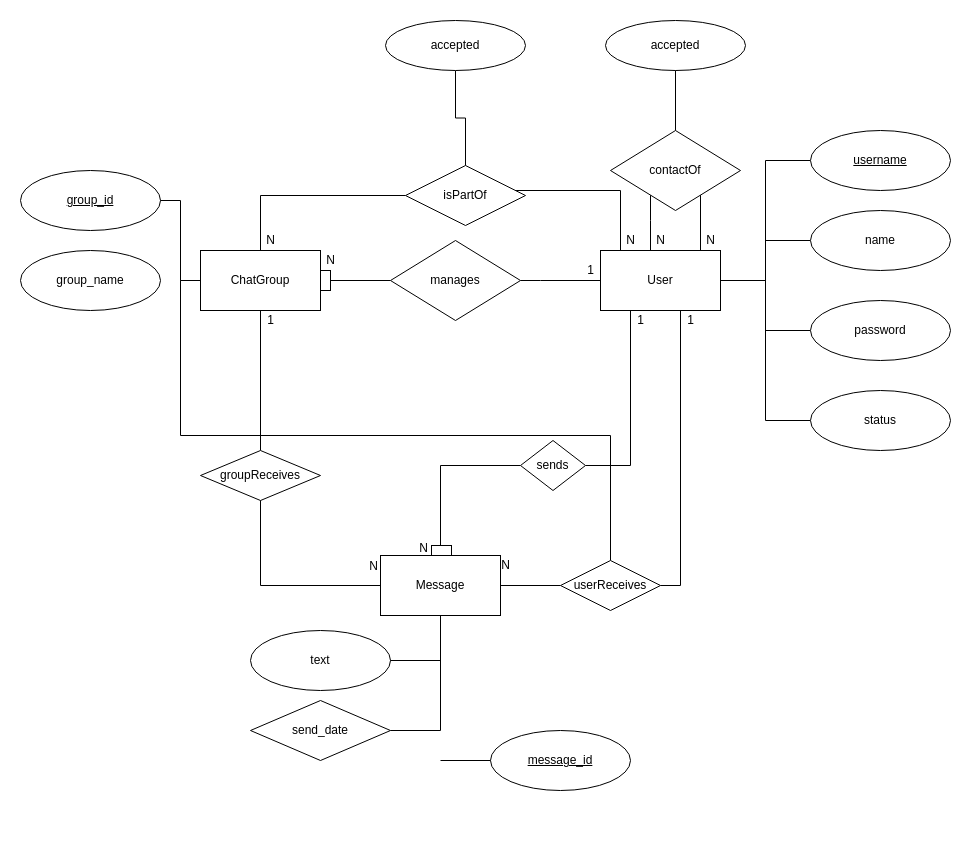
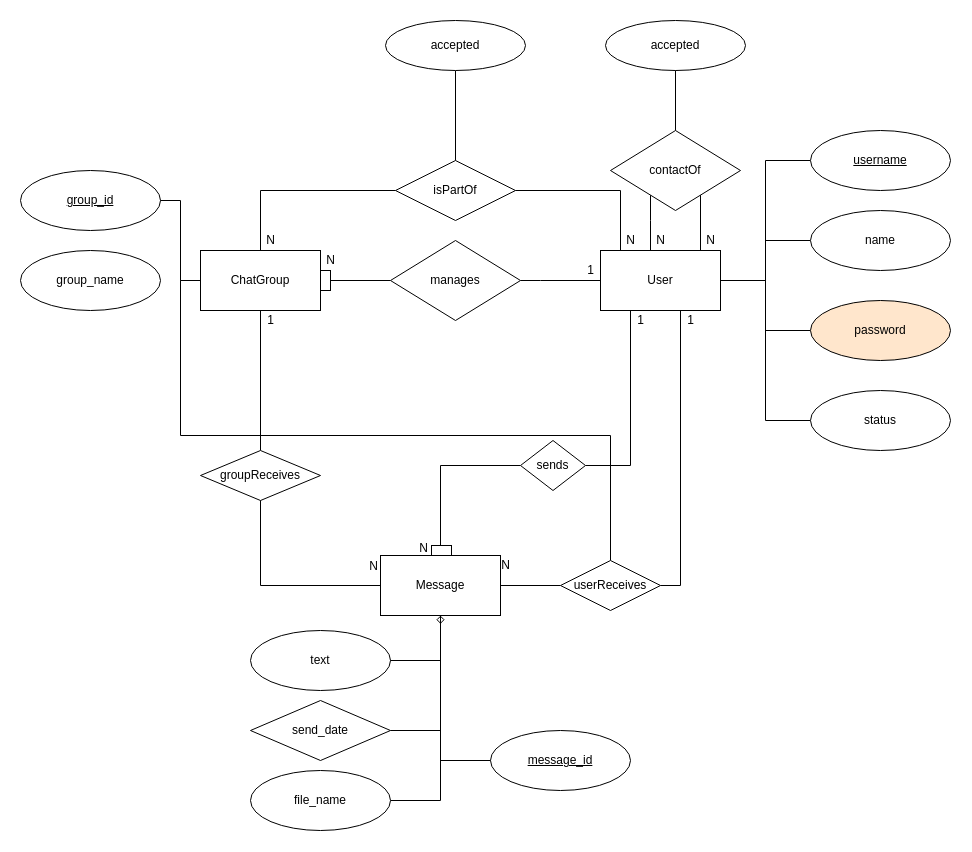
(466, 196) -> (456, 191)
(881, 331) -> (881, 331)
(438, 731) -> (438, 731)
none -> (441, 792)
none -> (321, 801)
